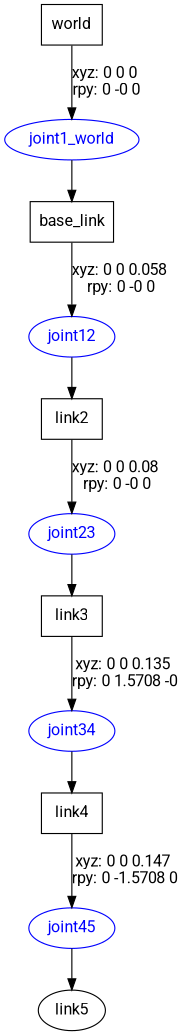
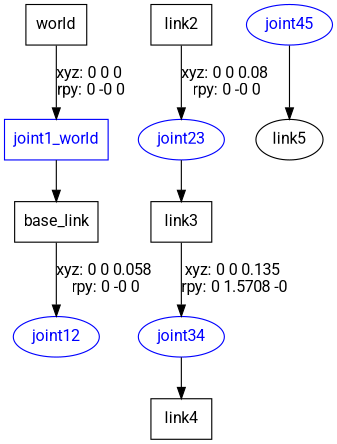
(72, 140) -> (56, 140)
(72, 372) -> none
(72, 865) -> none
